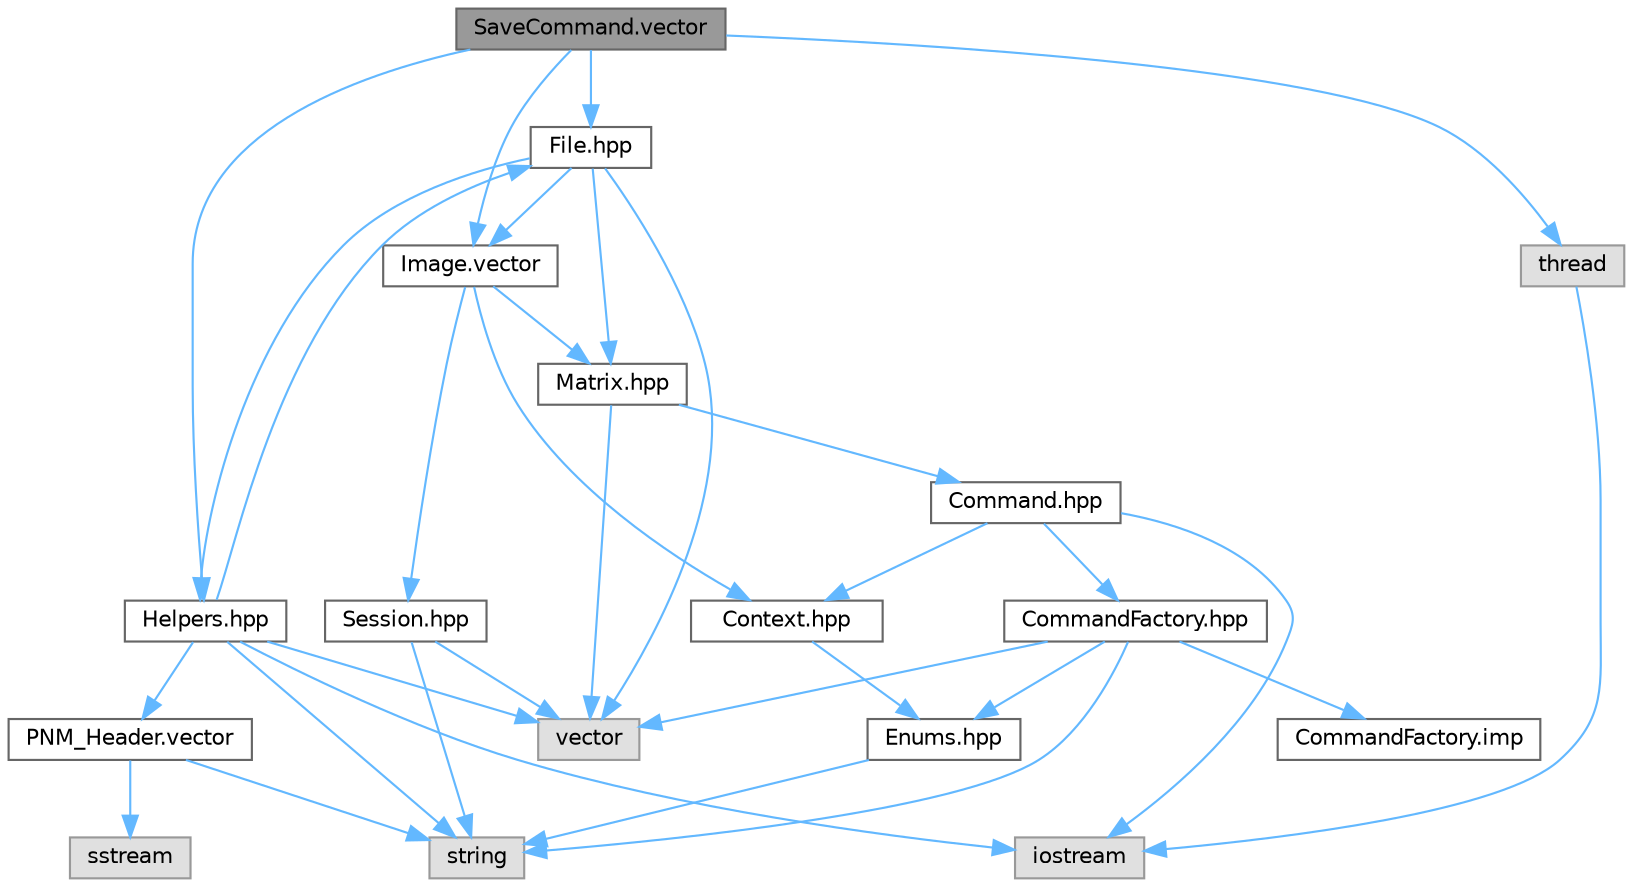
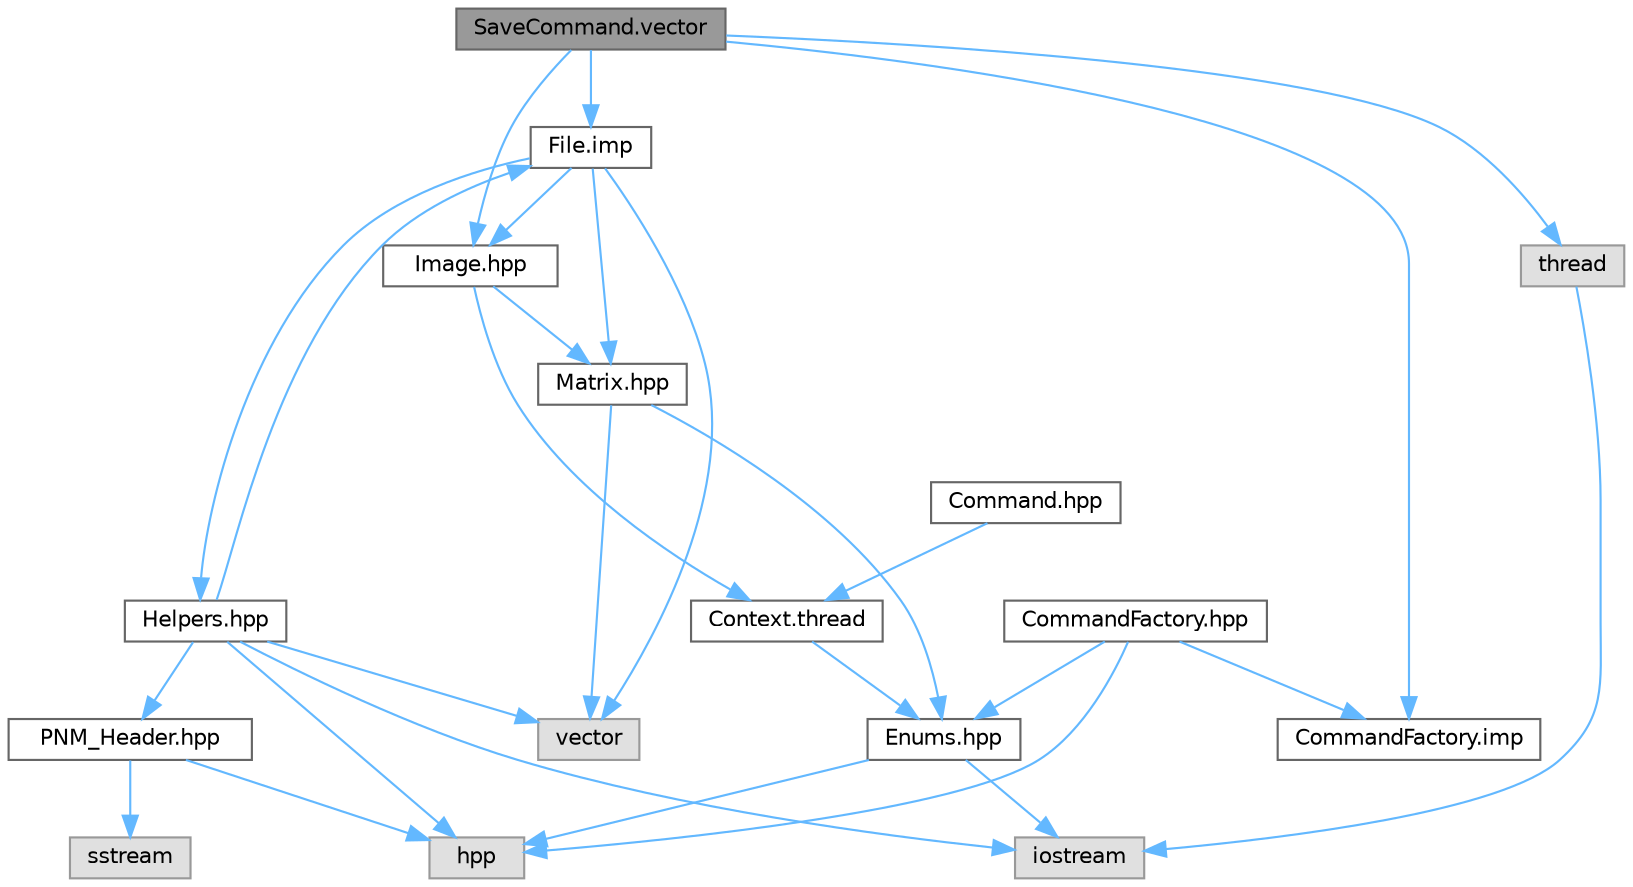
(591, 147) -> (591, 147)
(198, 233) -> (1302, 159)
(470, 266) -> (470, 266)
(808, 441) -> (828, 522)
(1073, 554) -> none
(406, 621) -> none
(787, 621) -> (787, 621)
(1284, 646) -> (1003, 791)
(845, 684) -> none
(130, 739) -> (130, 739)
(477, 858) -> (477, 858)
